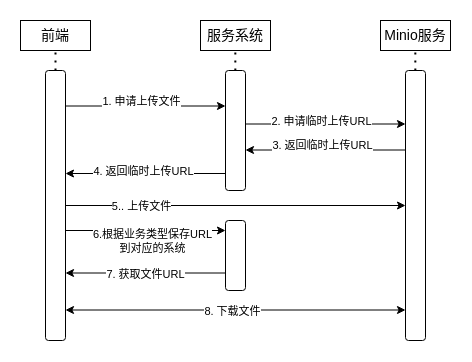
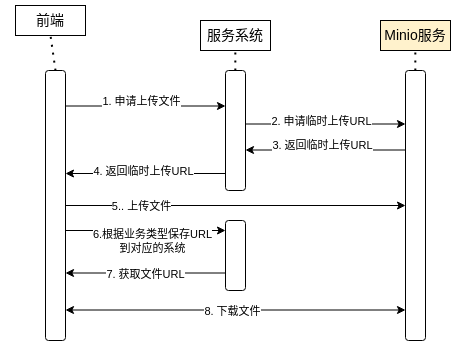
(56, 36) -> (51, 21)
(416, 36) -> (416, 36)
